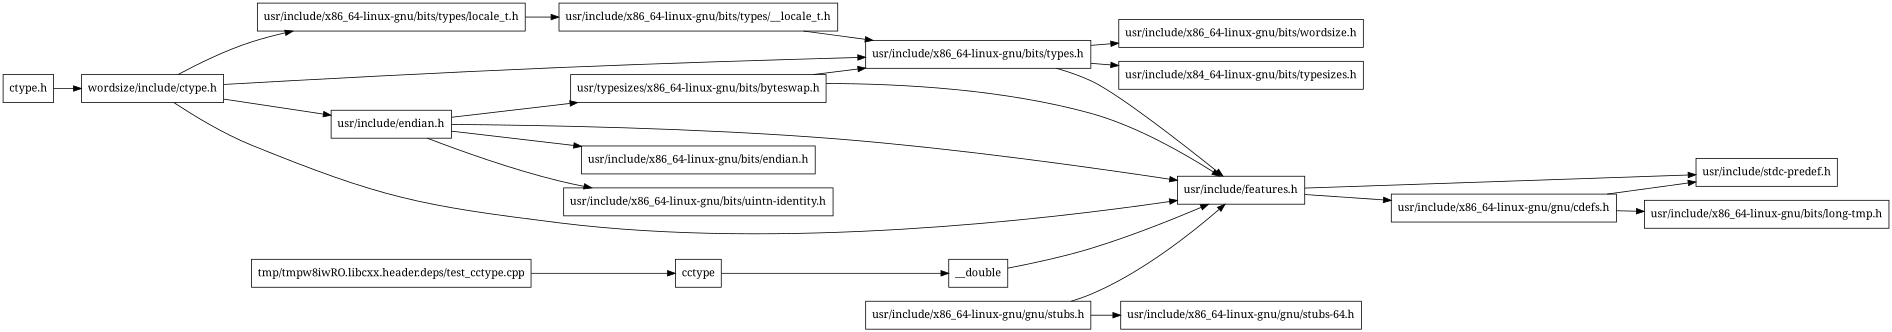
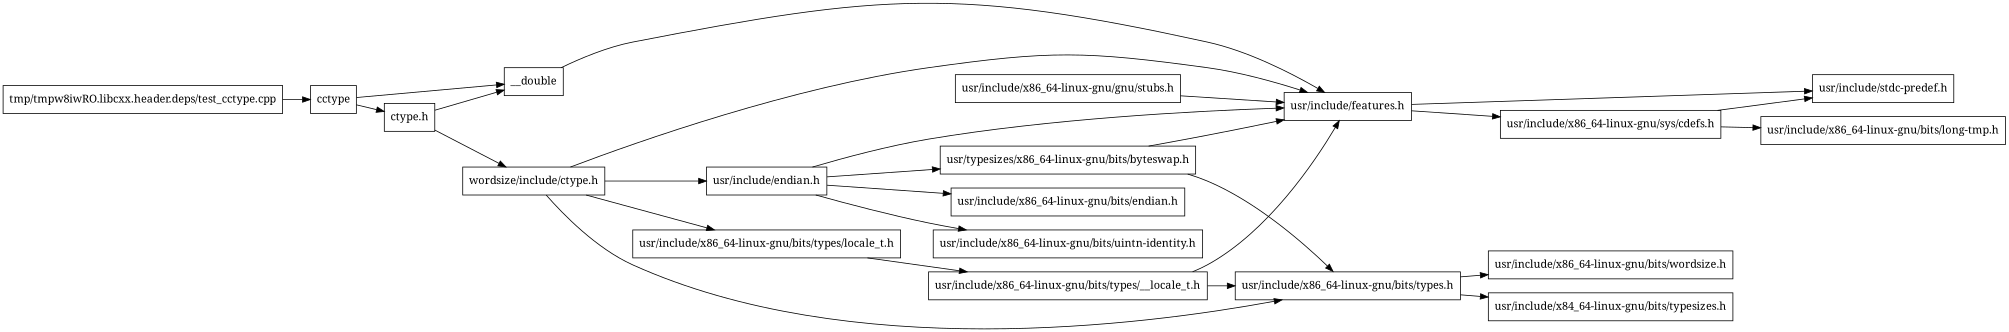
none -> (466, 101)
none -> (367, 107)
(1141, 113) -> (1274, 210)
(1504, 208) -> (1611, 124)
(1241, 315) -> none
